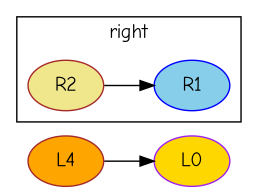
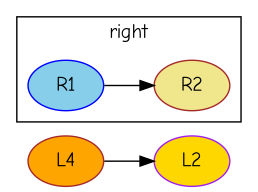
(122, 85) -> (122, 85)
(192, 161) -> (192, 161)
